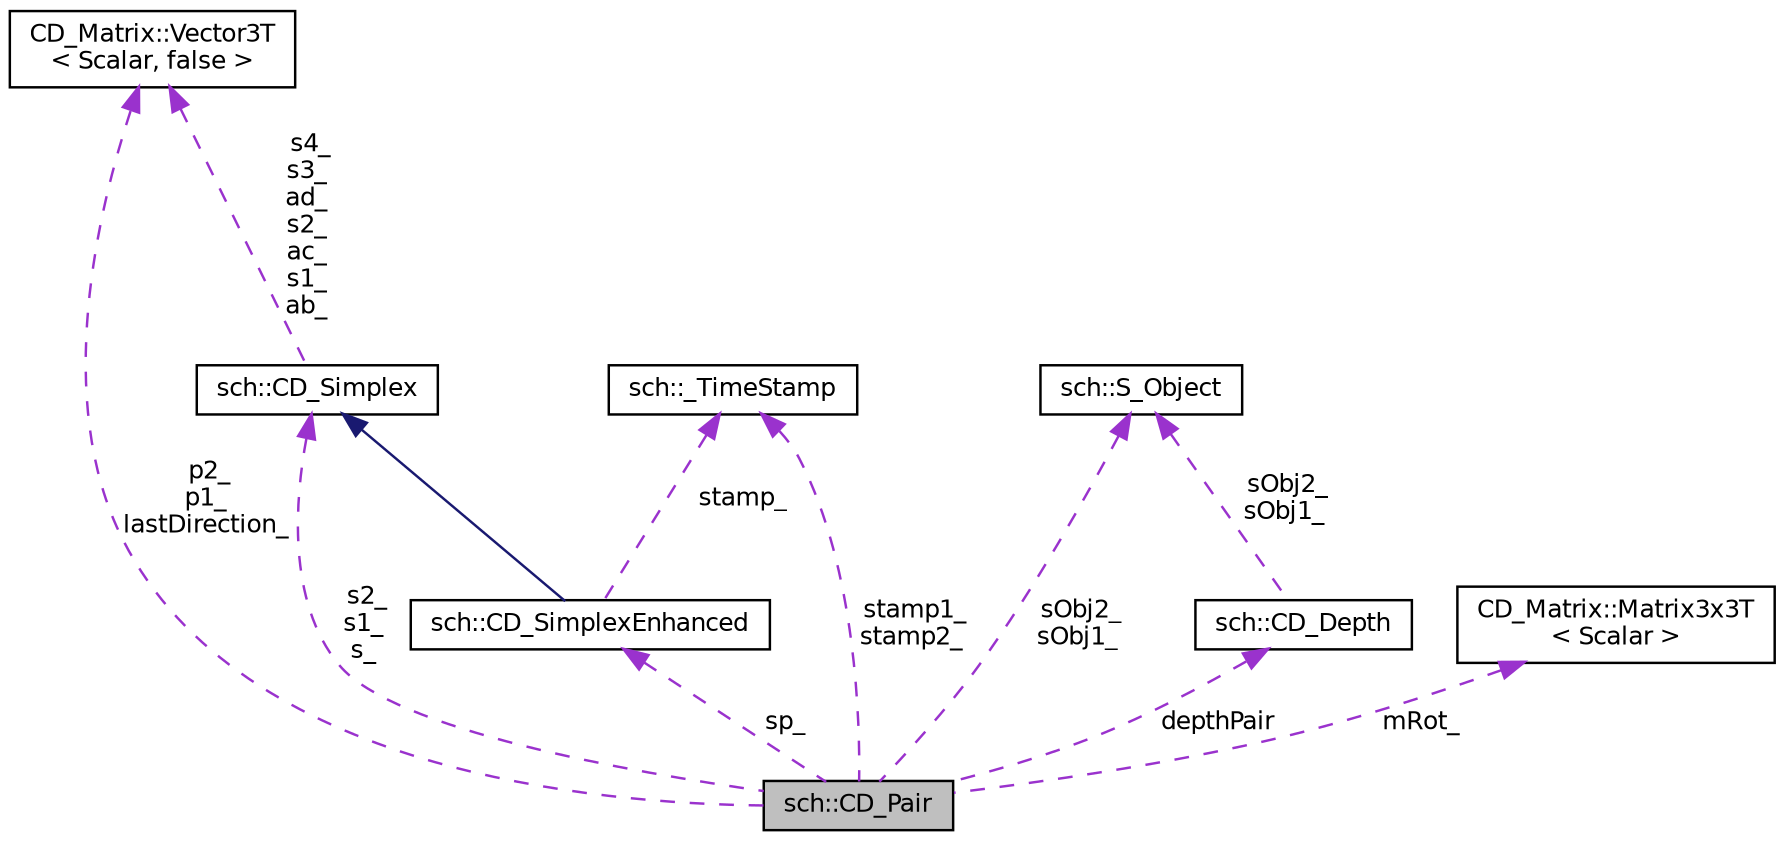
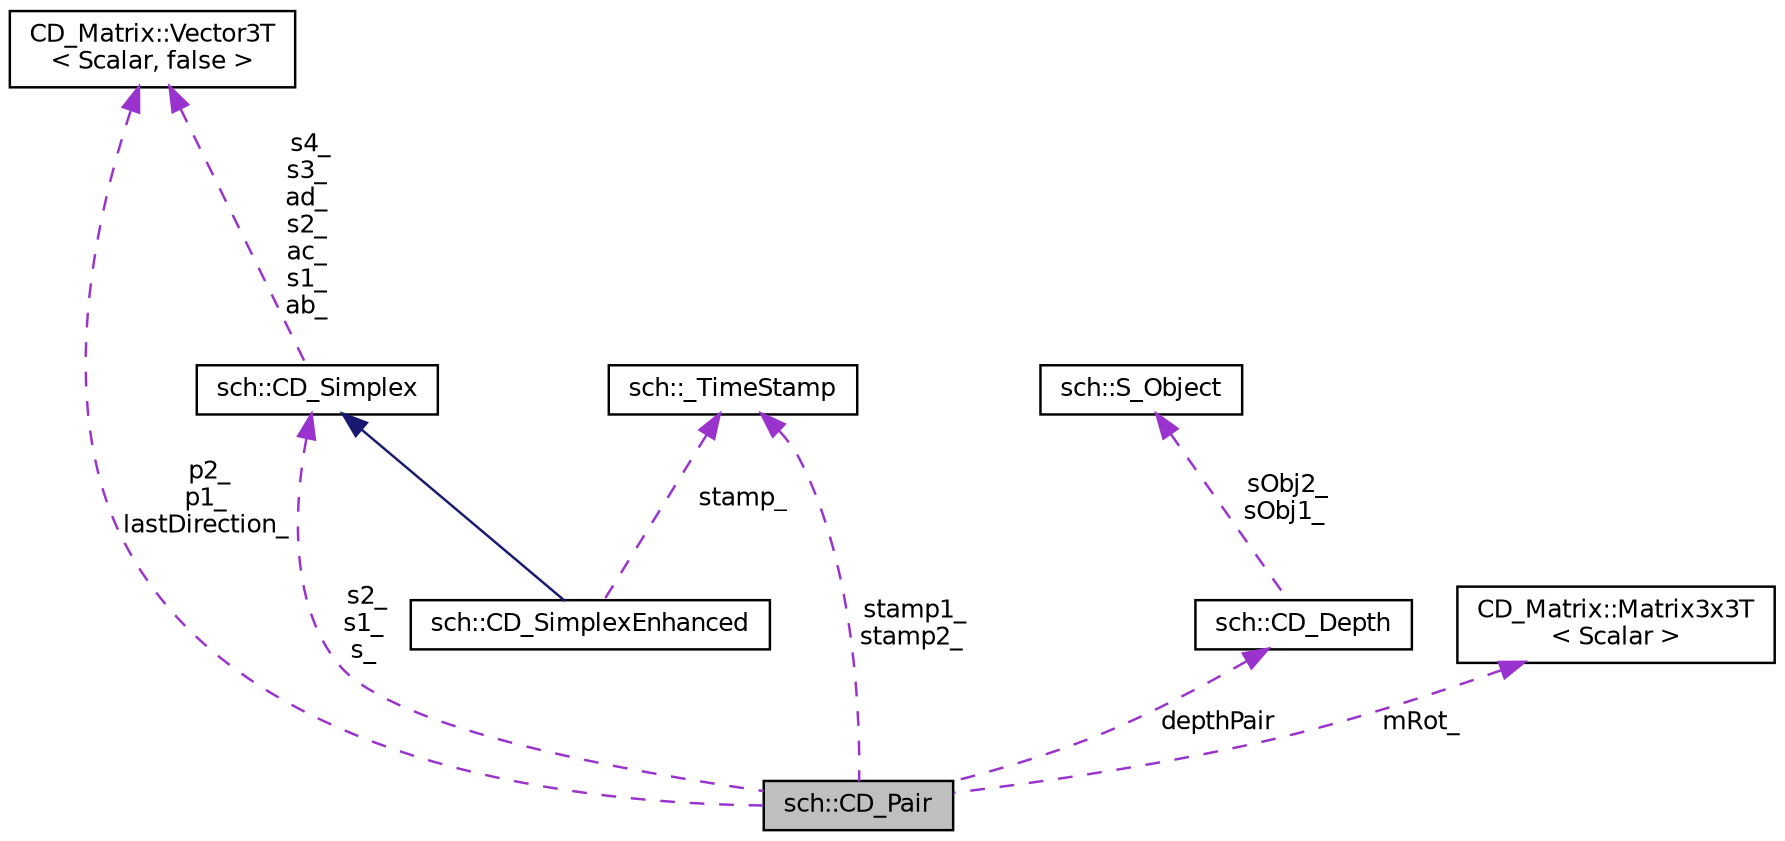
(1012, 618) -> none
(735, 722) -> none
